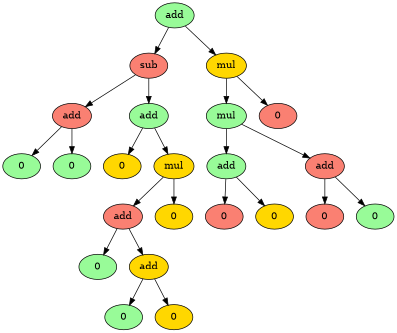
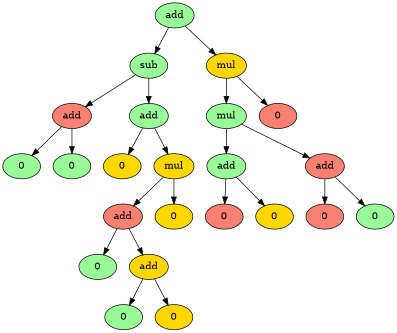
(149, 66) -> (149, 66)
